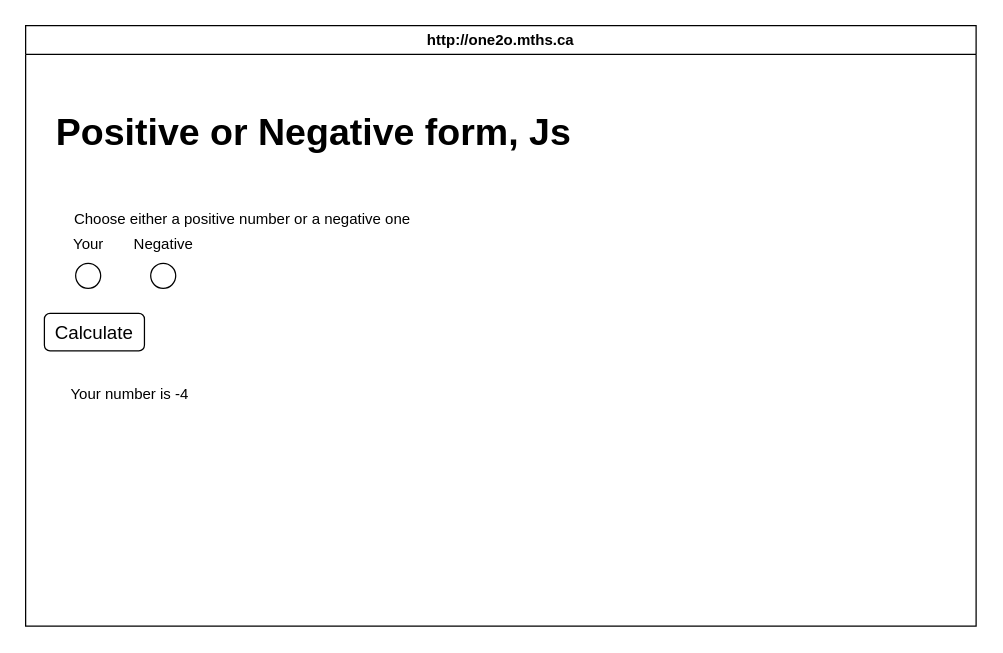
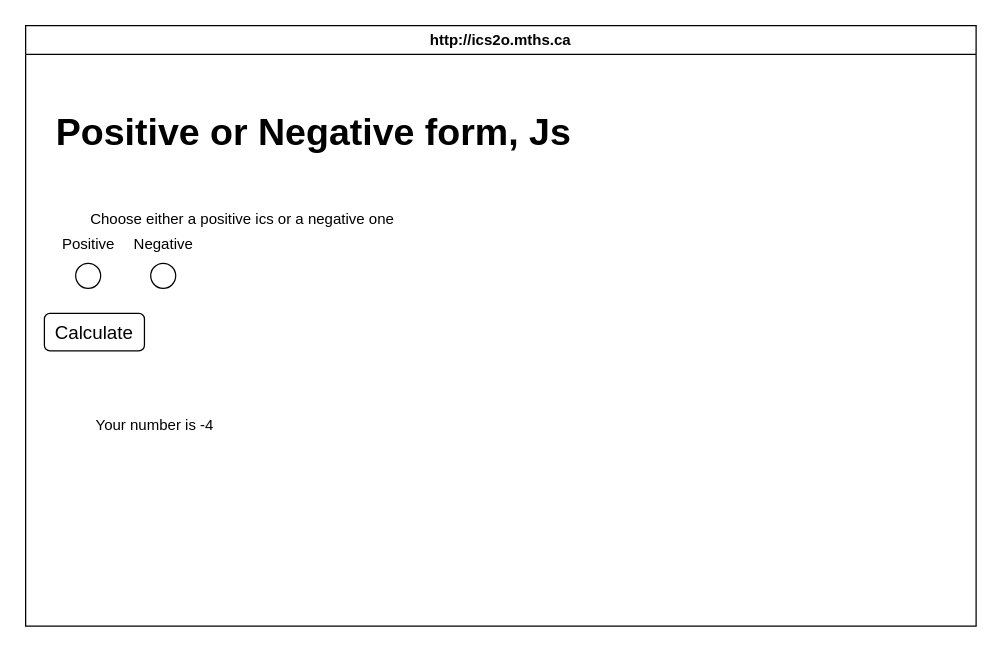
(501, 41) -> (501, 41)
(243, 219) -> (243, 219)
(89, 244) -> (89, 244)
(129, 394) -> (154, 426)
